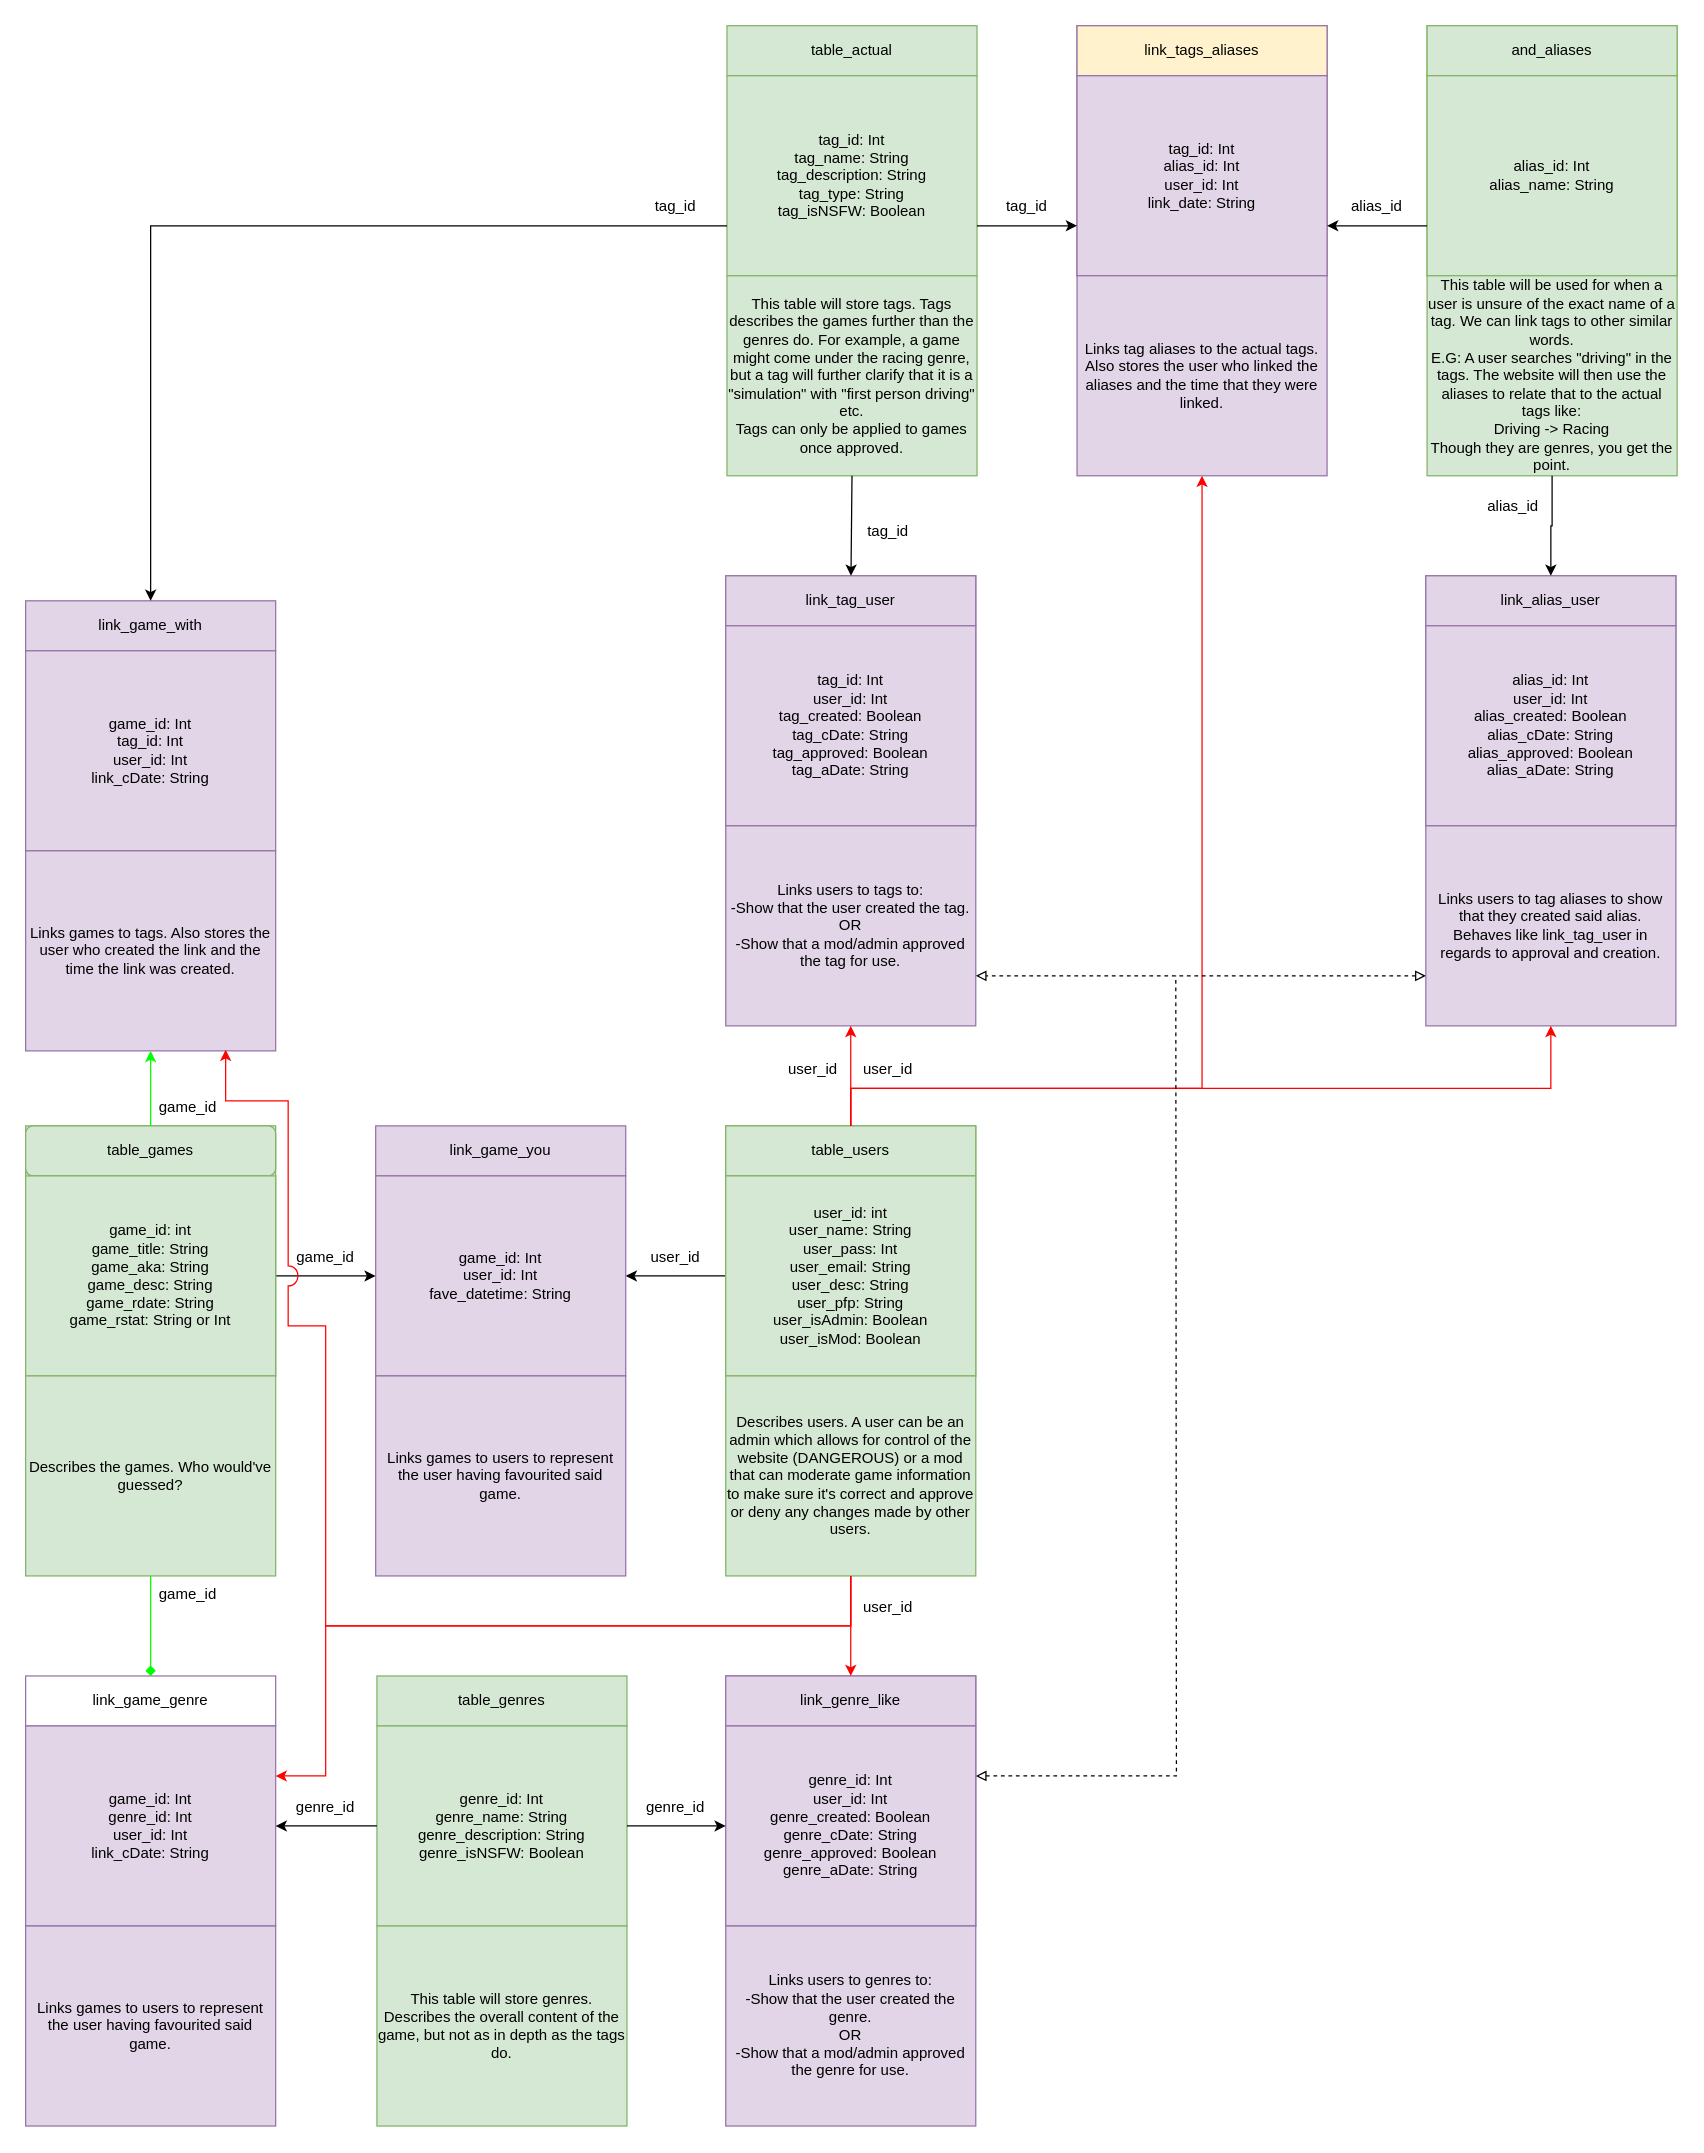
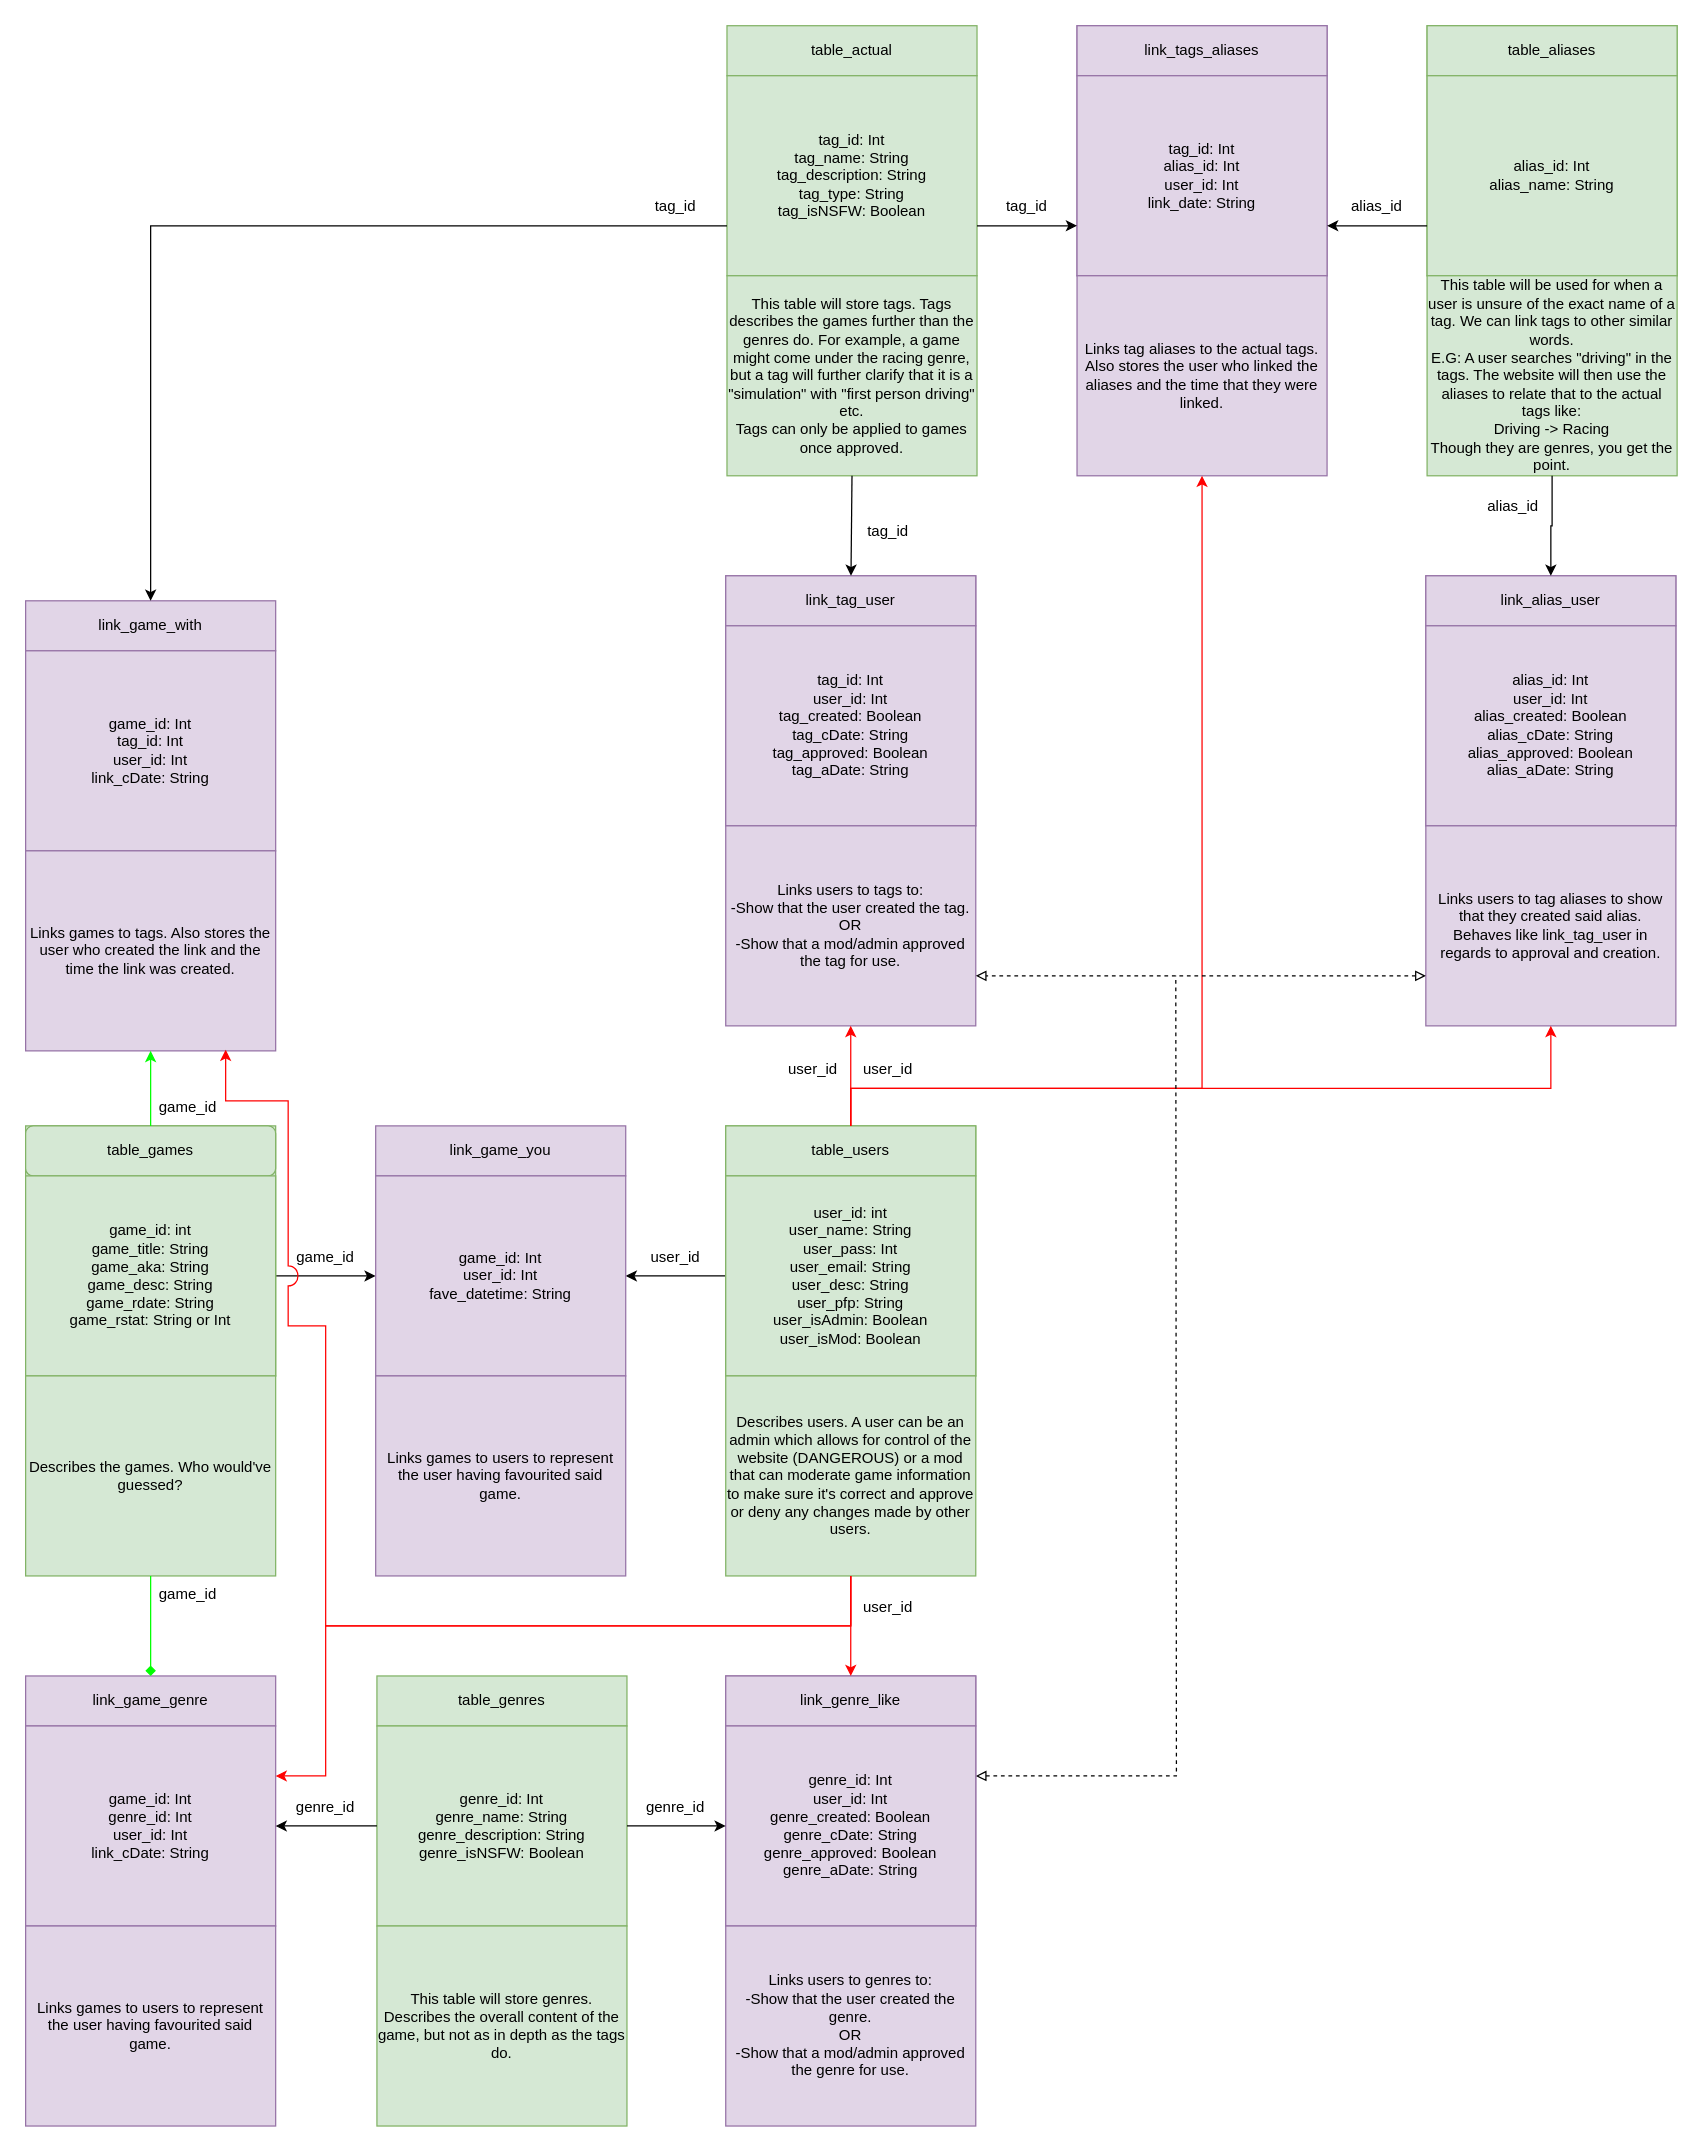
(1202, 51) -> (1202, 51)
(1552, 51) -> (1552, 51)
(151, 1701) -> (151, 1701)
